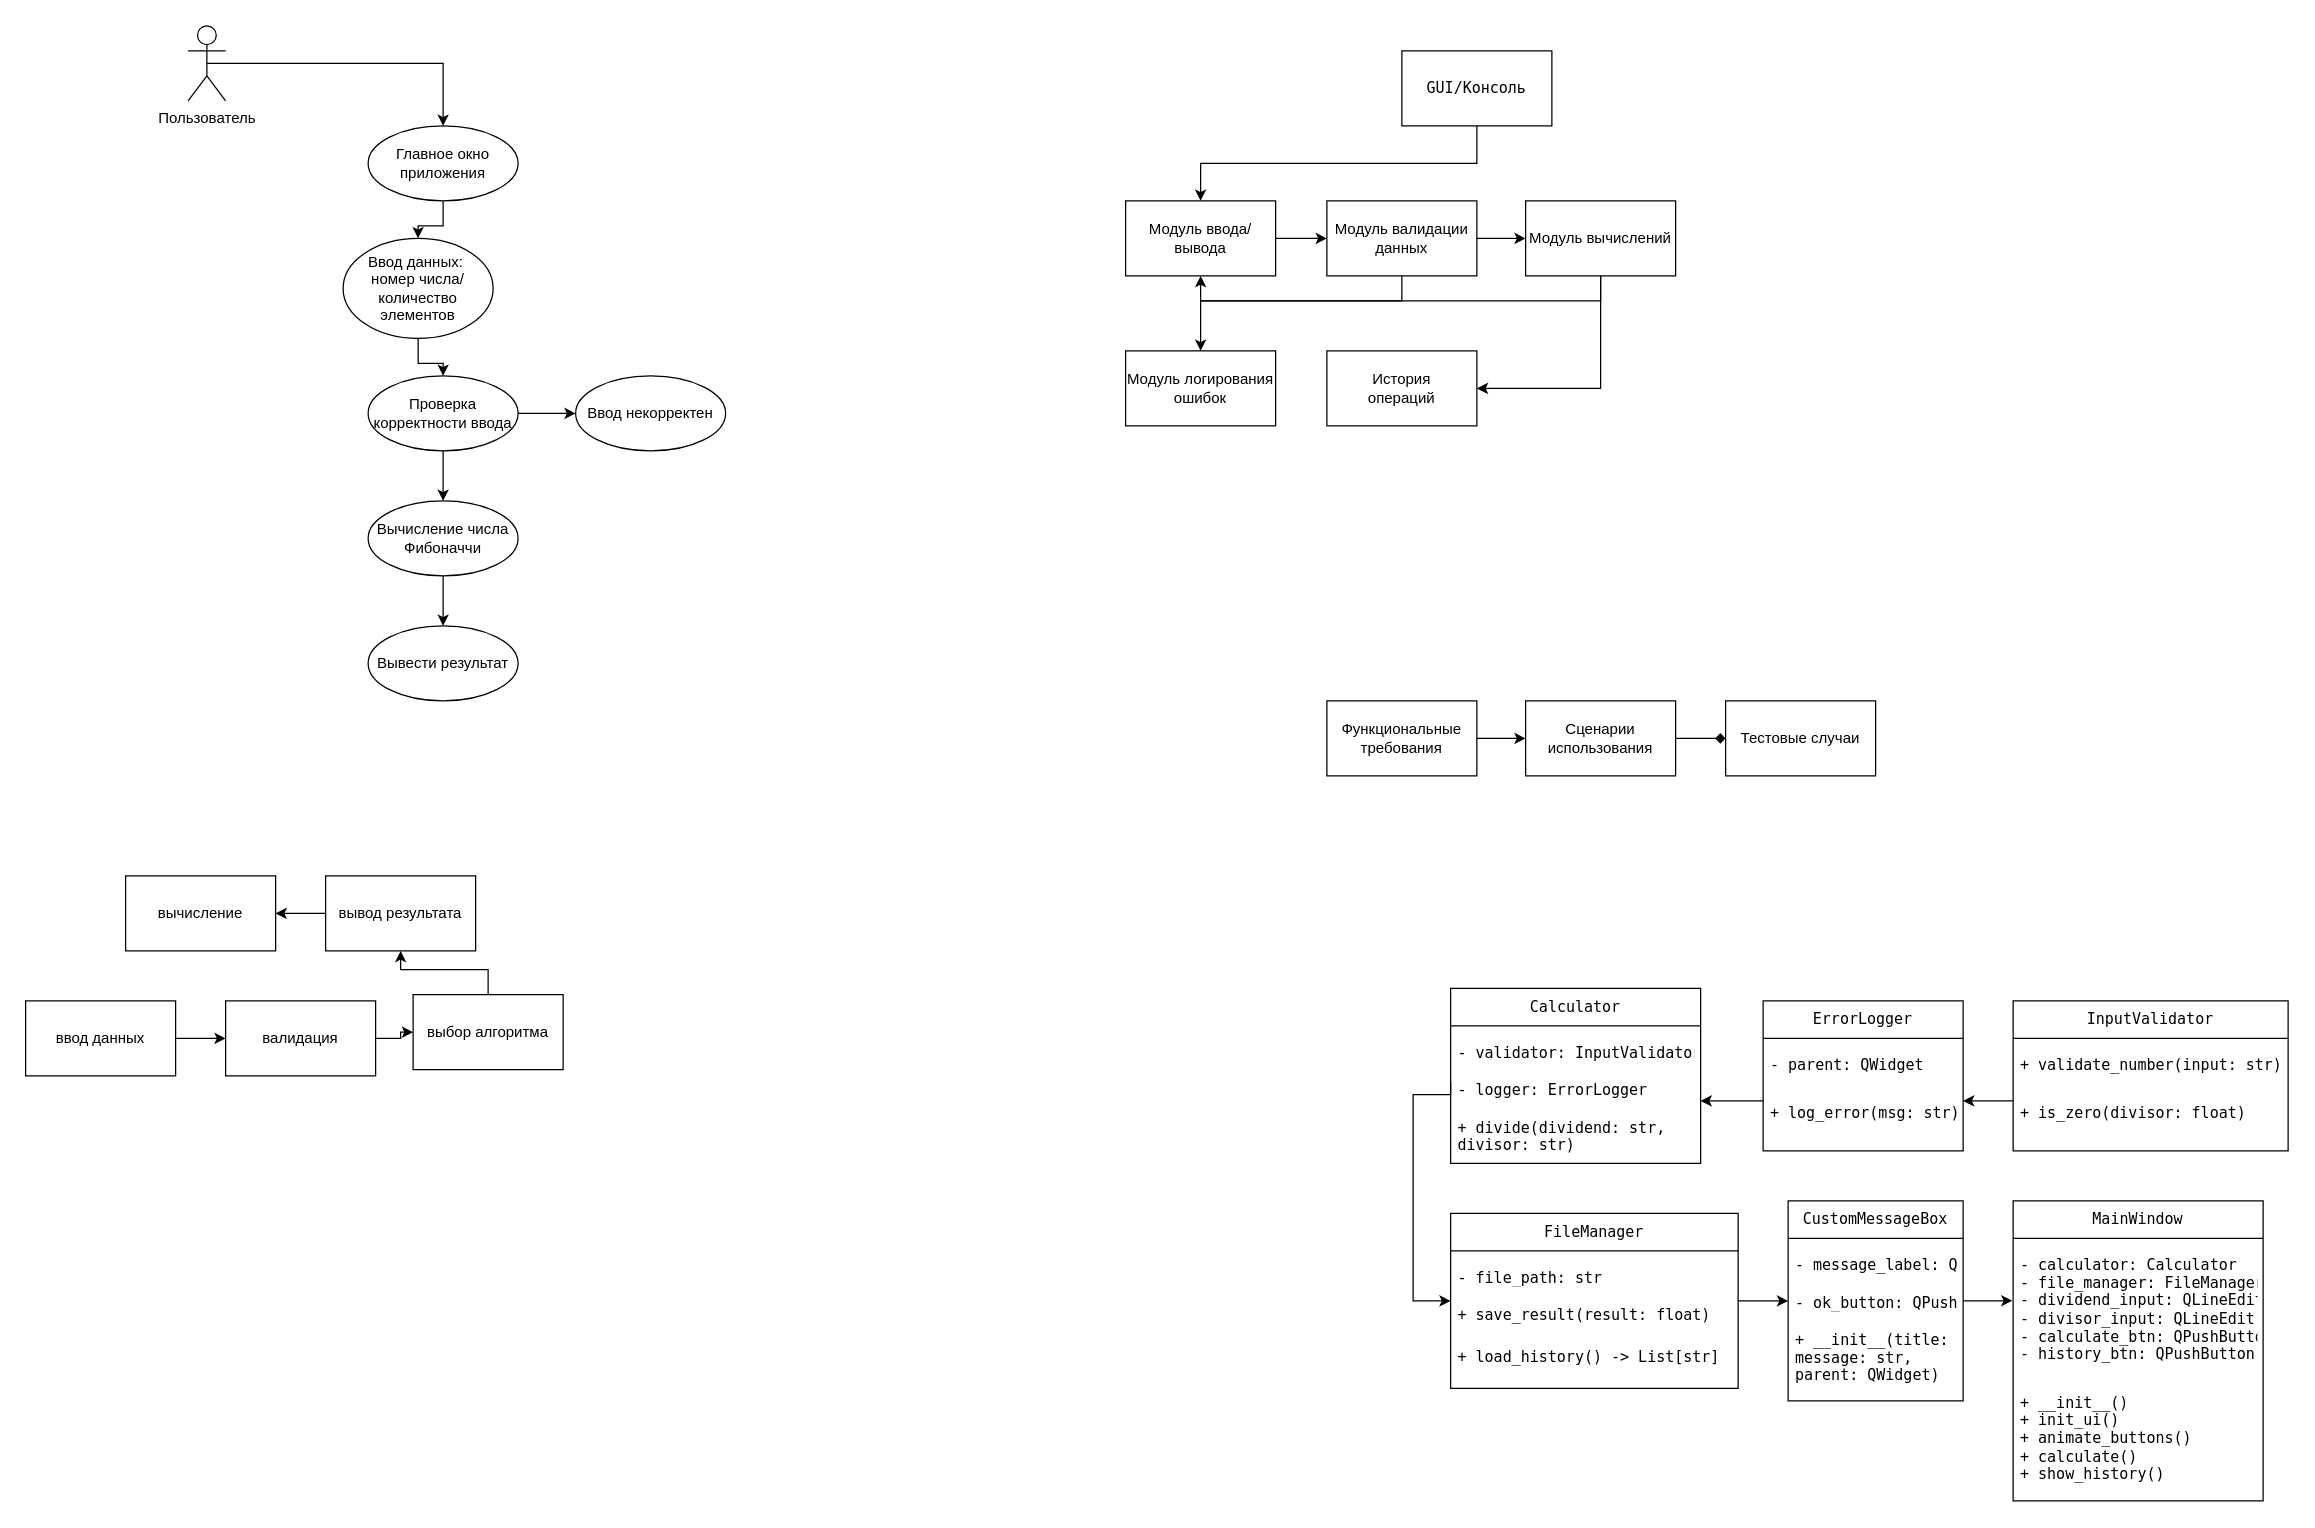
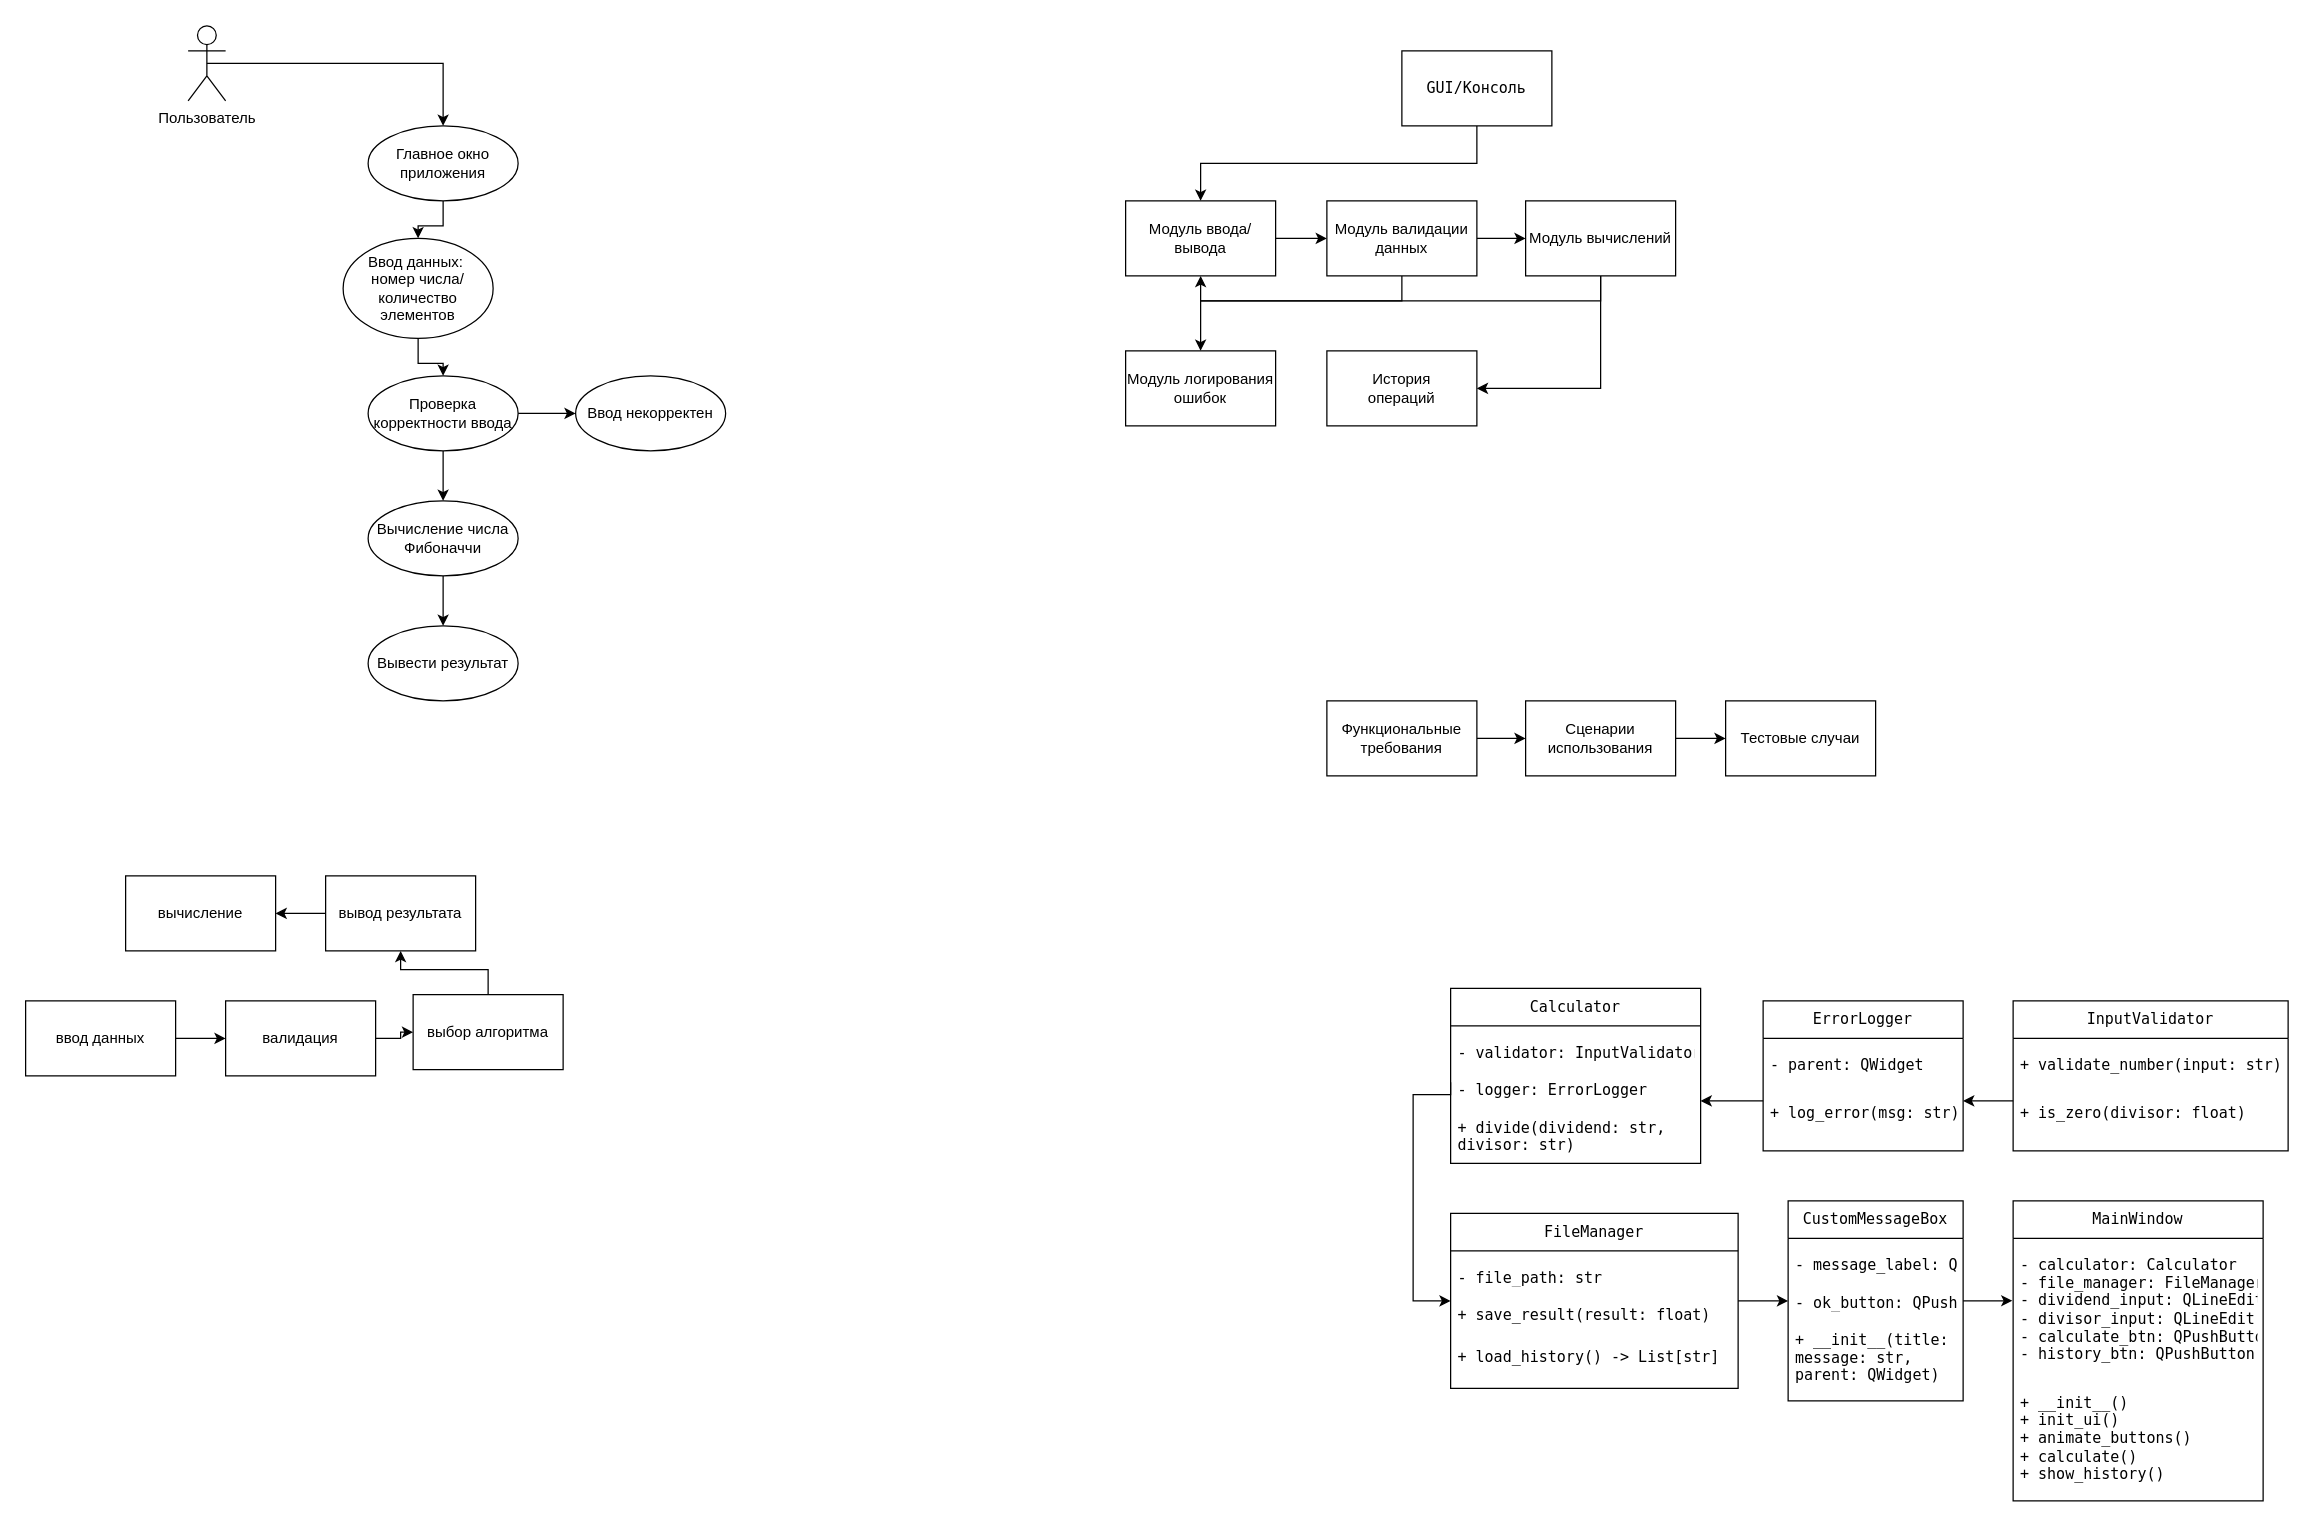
(1715, 738) -> (1716, 738)
